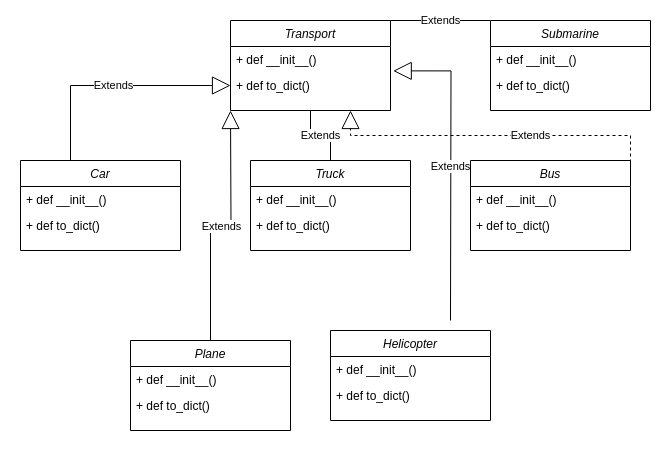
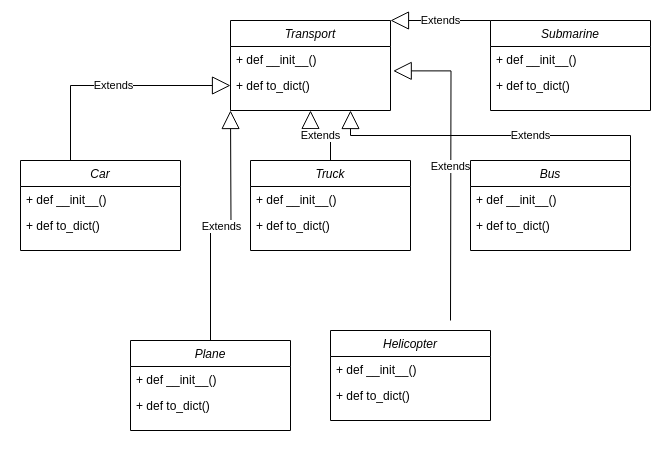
(402, 21) -> (410, 21)
(311, 122) -> (311, 130)
(429, 136) -> (429, 136)
